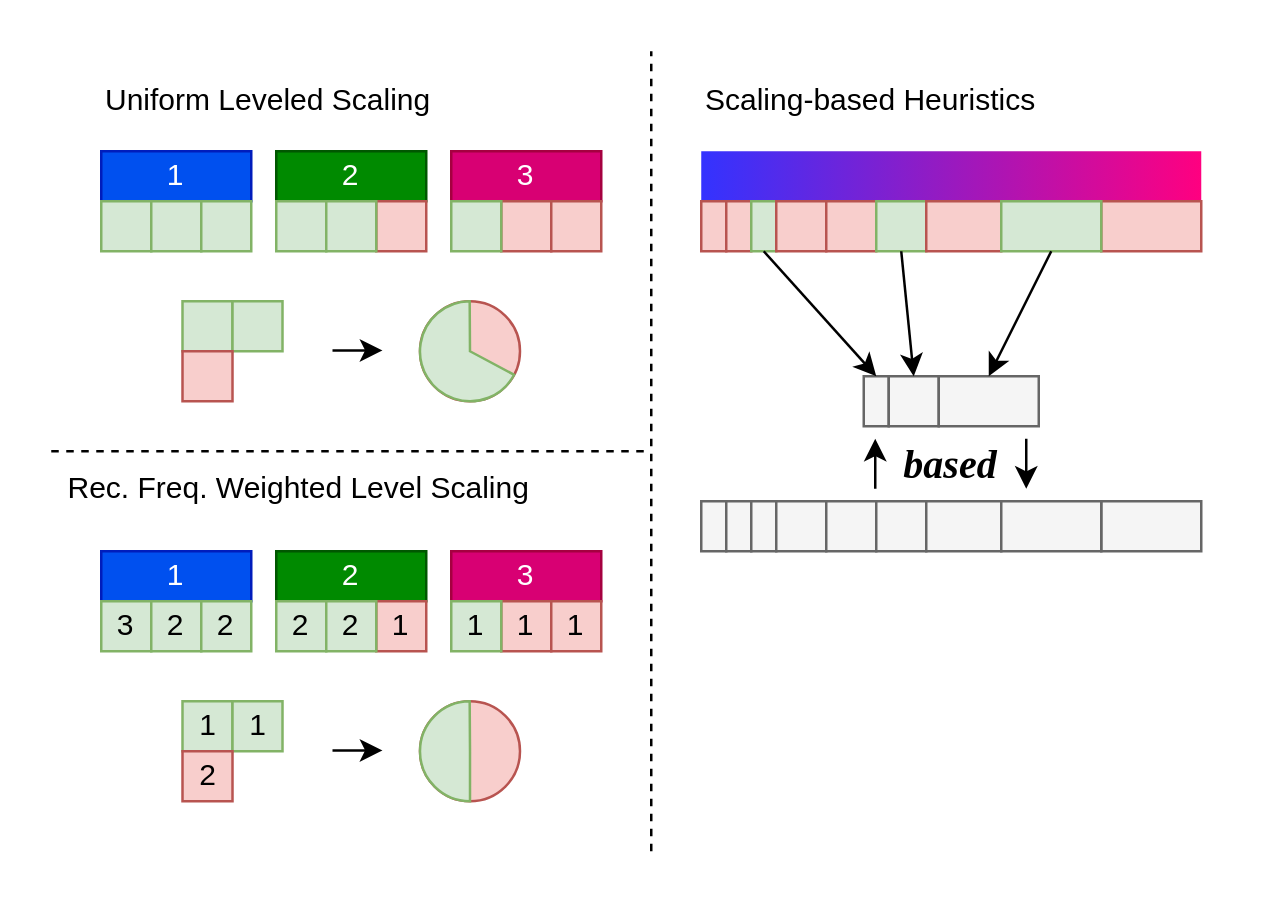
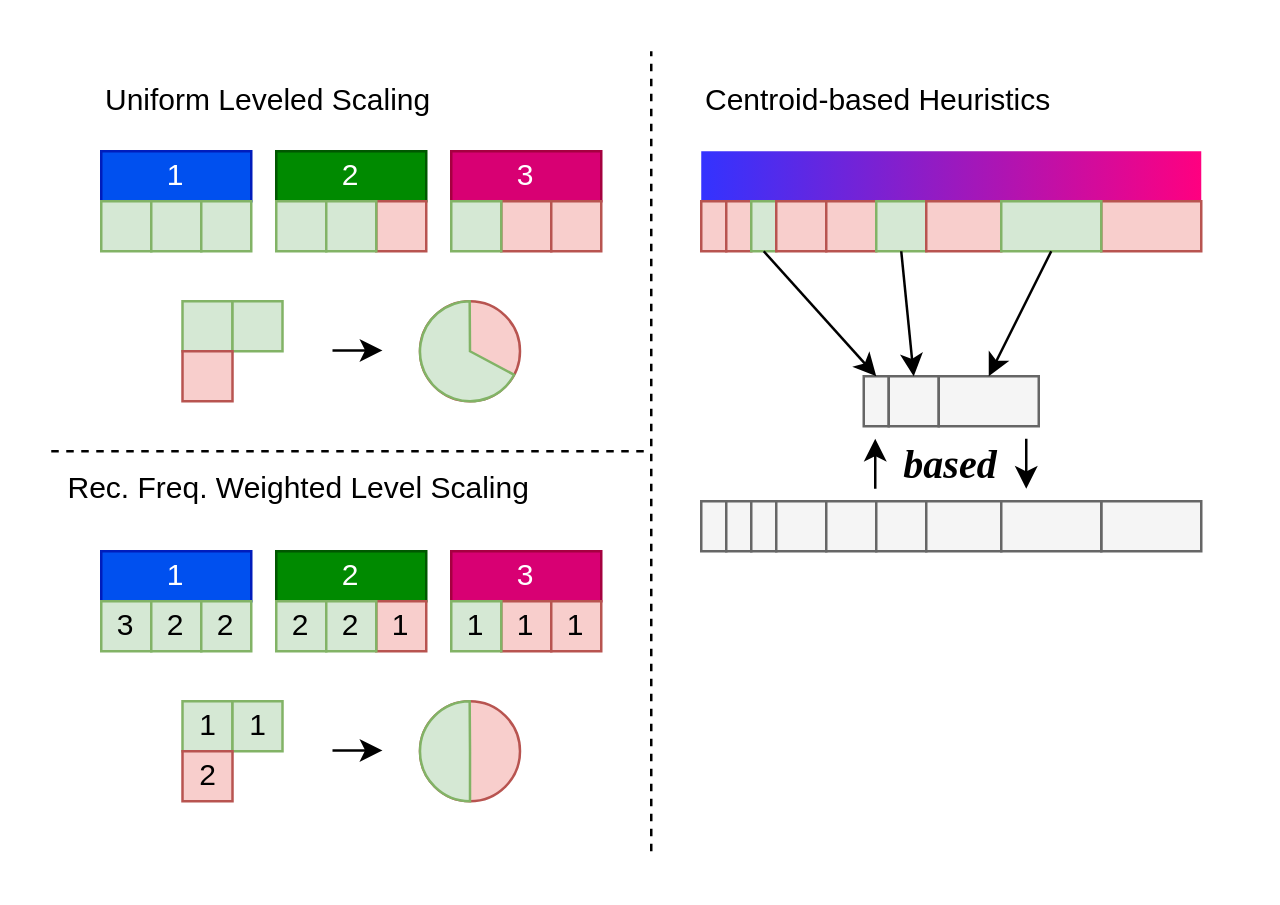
(888, 101) -> (901, 101)
